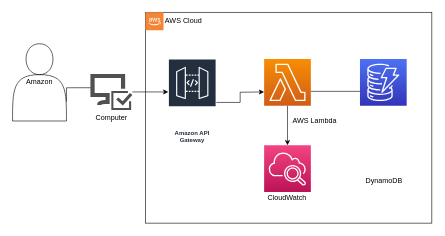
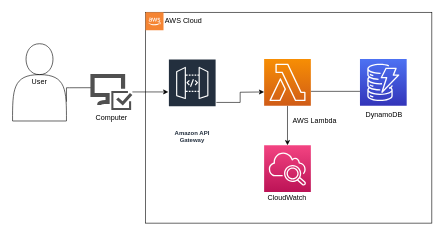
(39, 83) -> (39, 83)
(384, 181) -> (384, 115)
